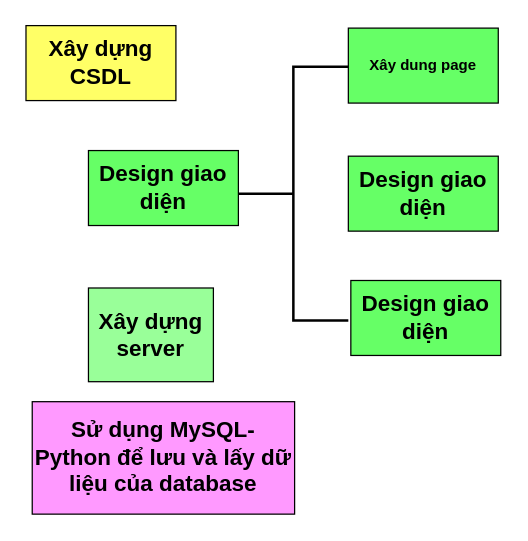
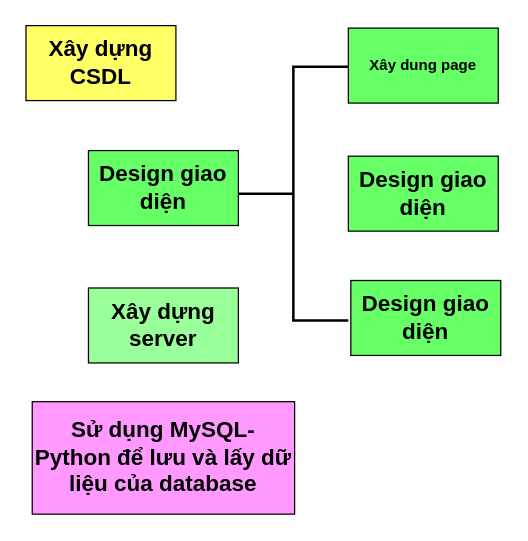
(151, 335) -> (163, 326)
